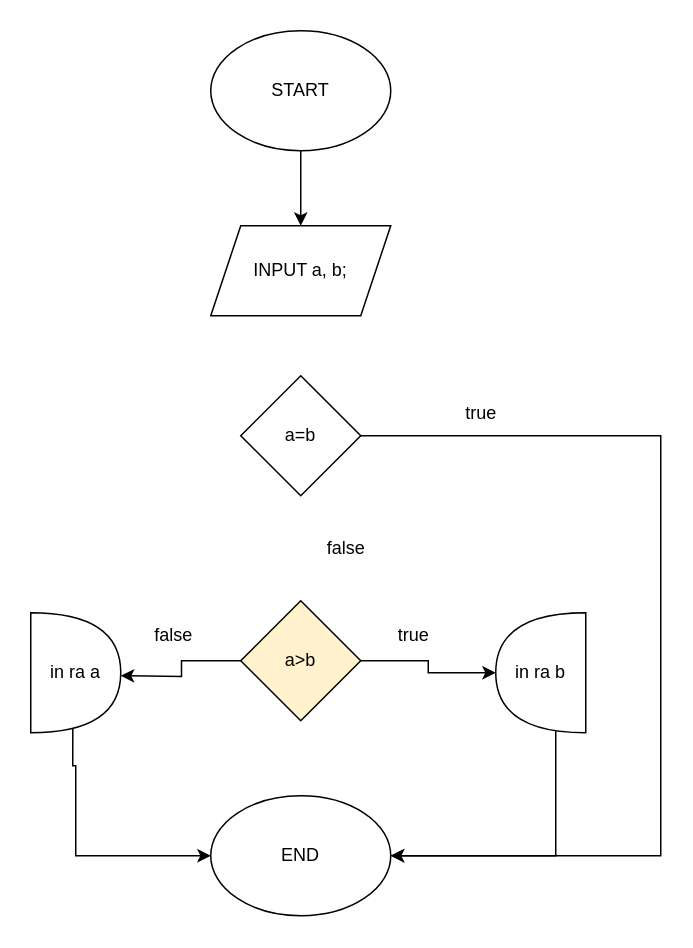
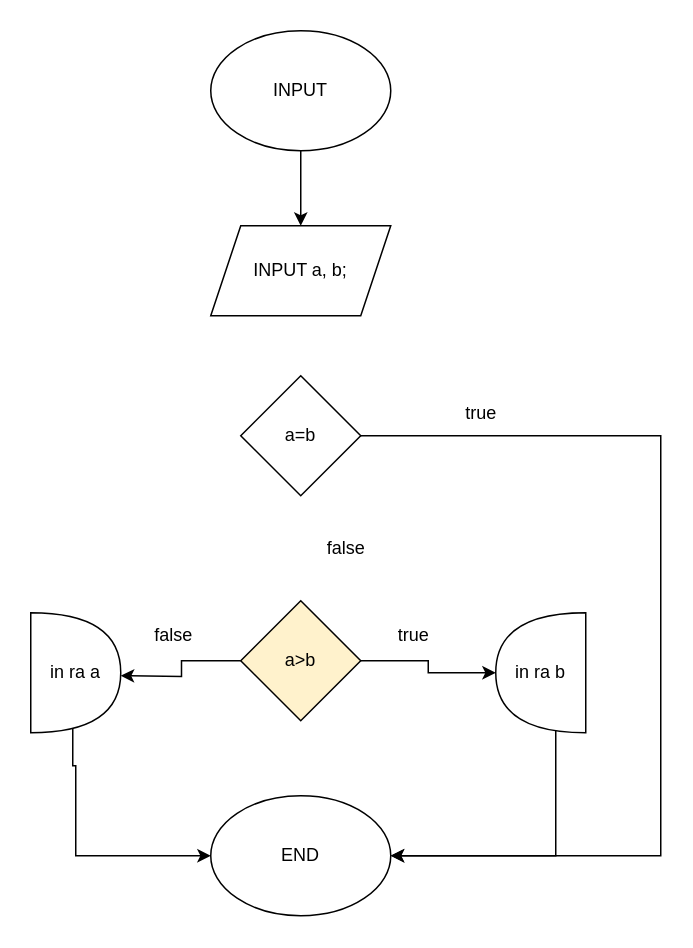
(301, 91) -> (301, 91)
